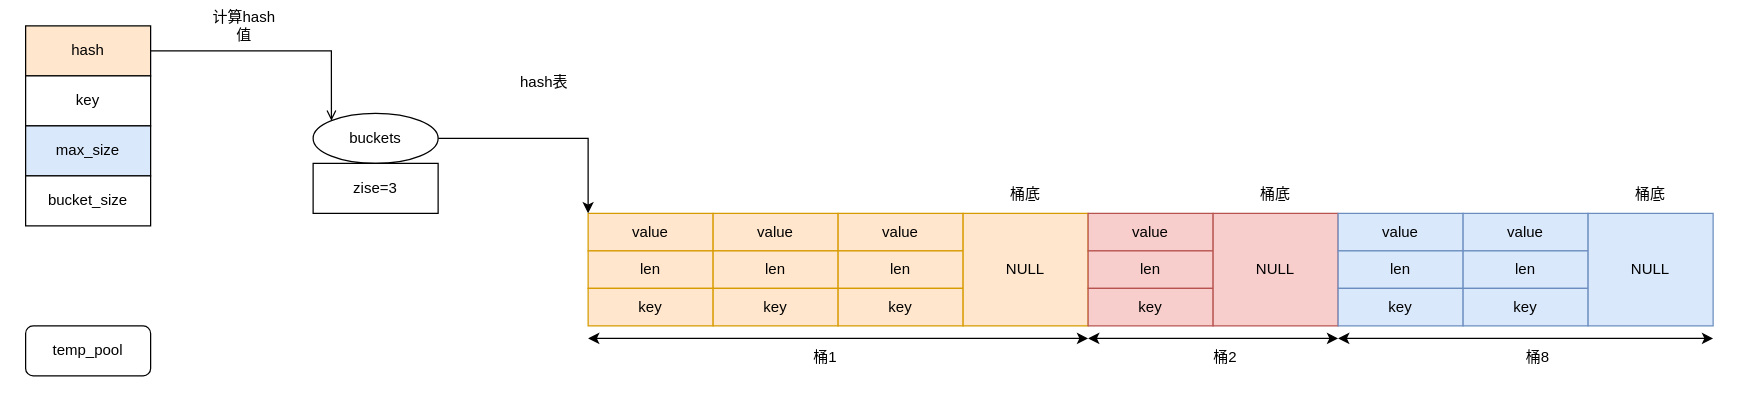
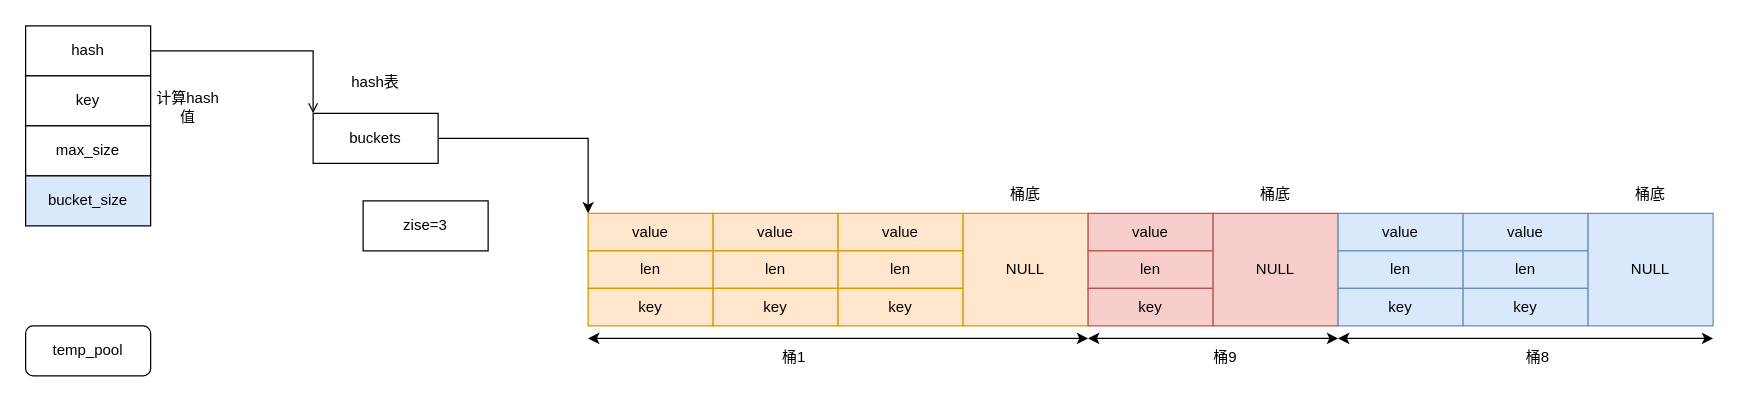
(244, 26) -> (188, 107)
(88, 51) -> (88, 51)
(544, 82) -> (376, 82)
(376, 138) -> (376, 138)
(88, 151) -> (88, 151)
(376, 188) -> (426, 226)
(88, 201) -> (88, 201)
(826, 357) -> (794, 357)
(1226, 357) -> (1226, 357)
